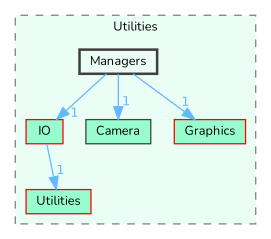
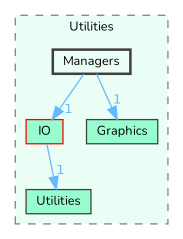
(118, 132) -> none
(210, 132) -> (122, 132)
(59, 202) -> (59, 202)
